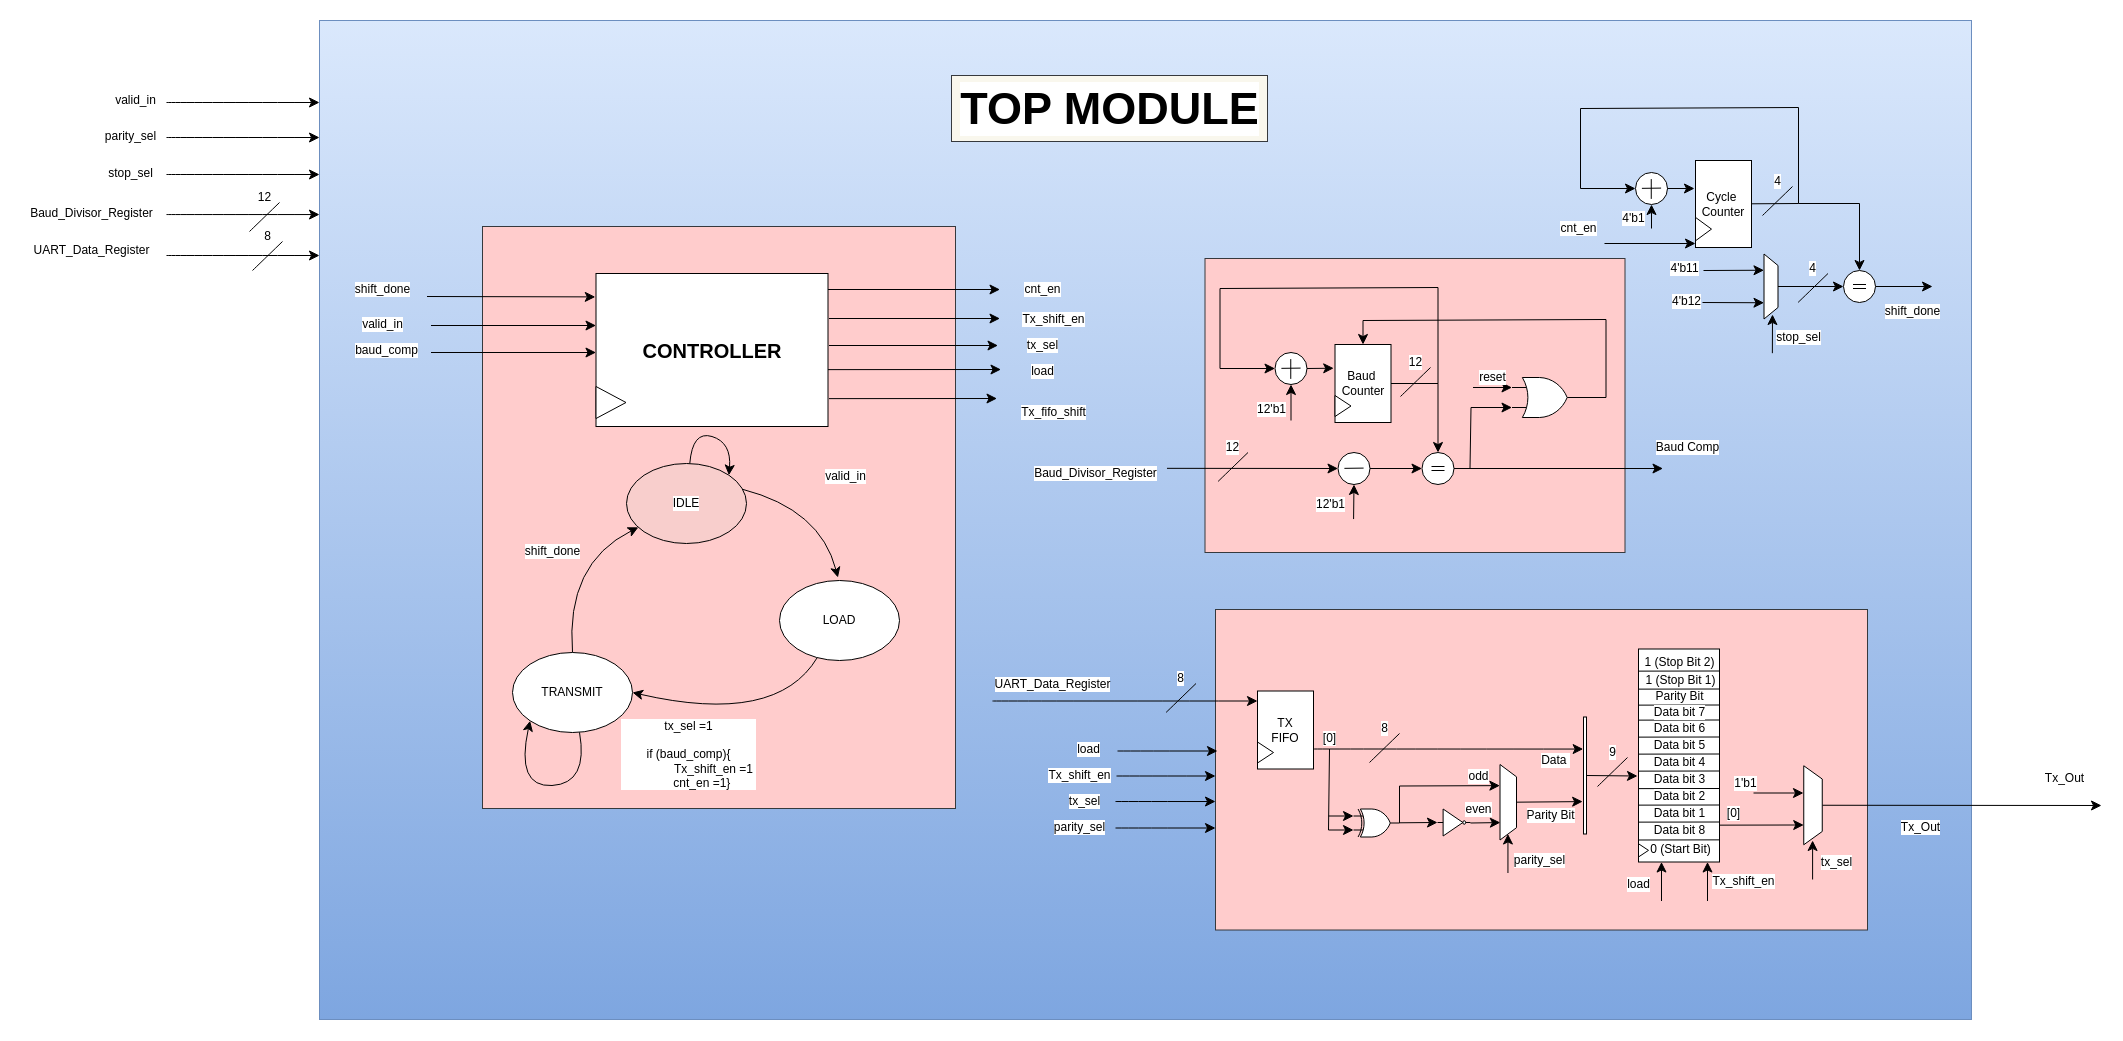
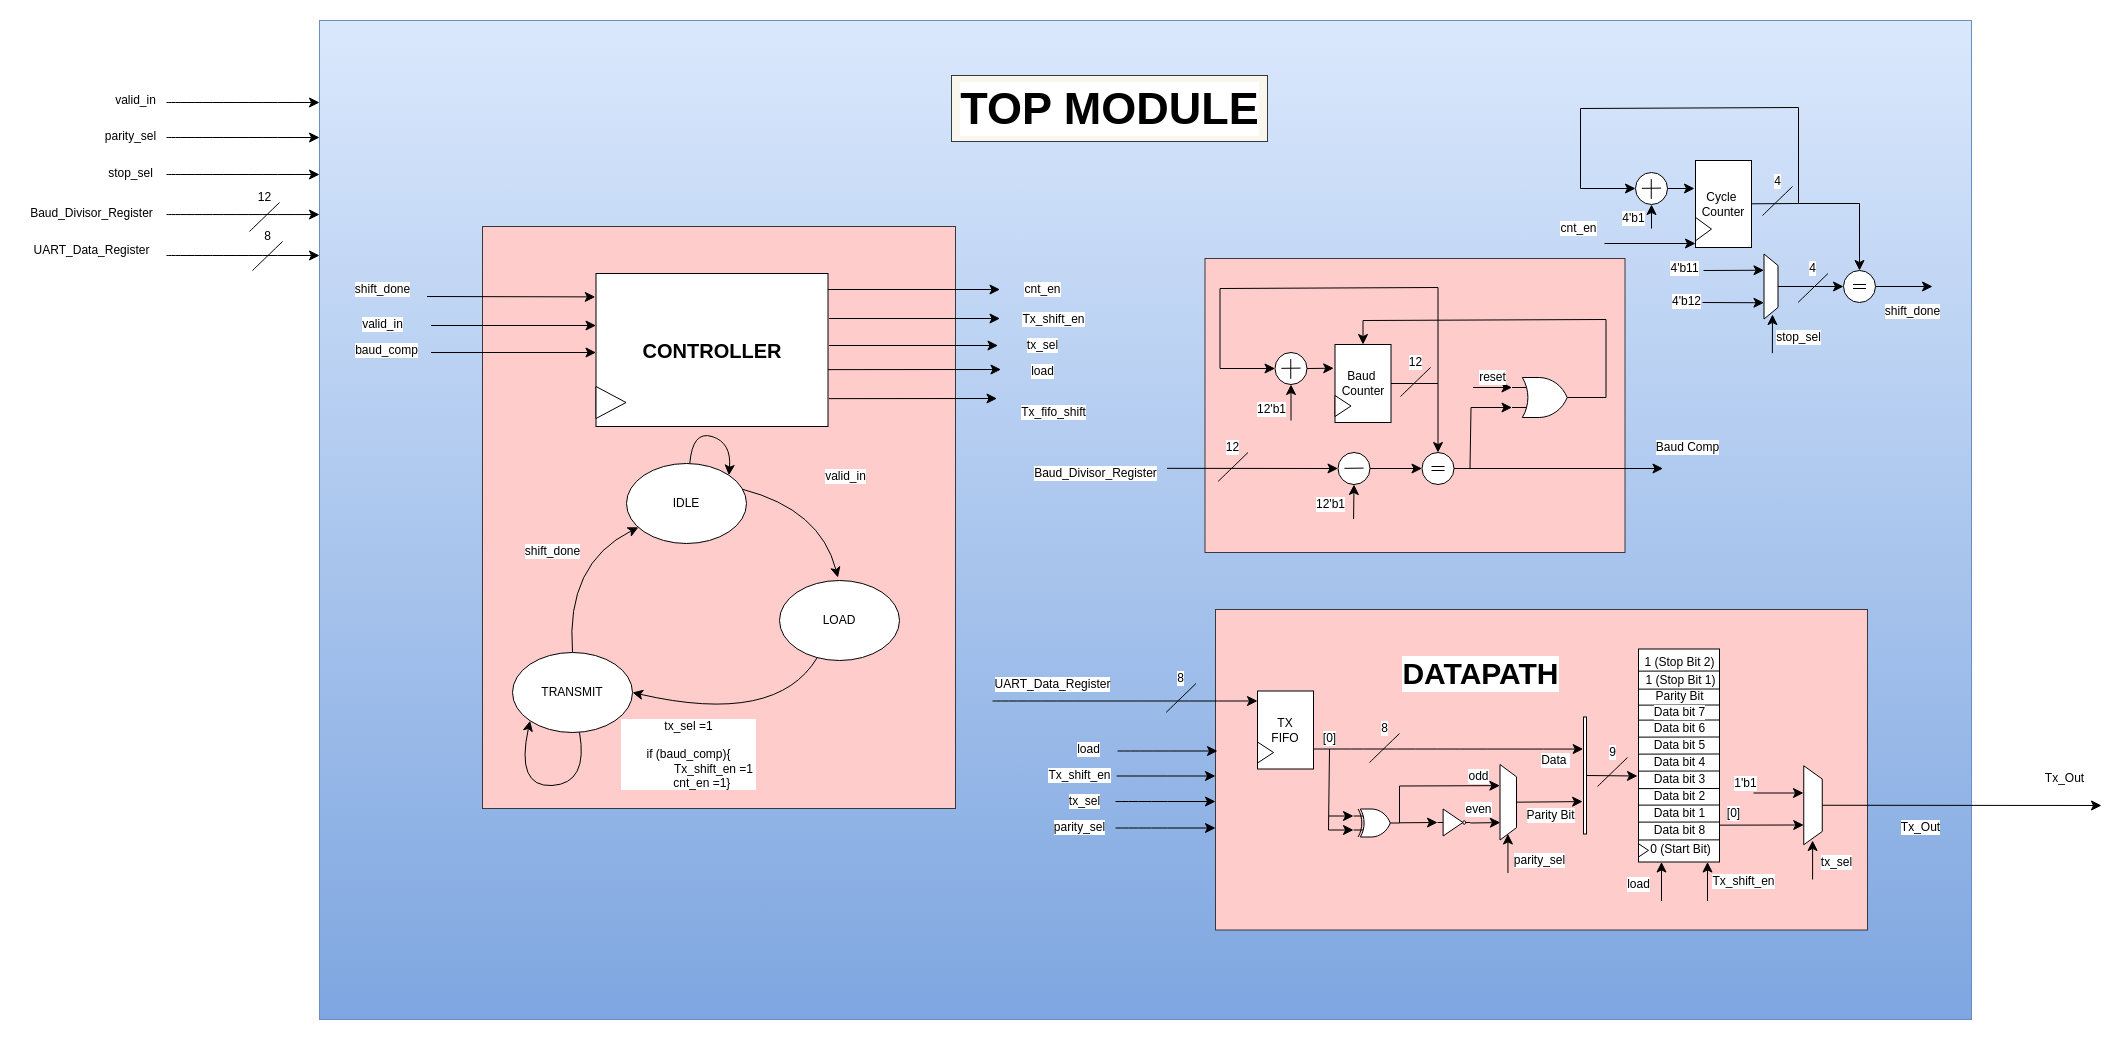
(687, 504) -> (687, 504)
none -> (1481, 673)
